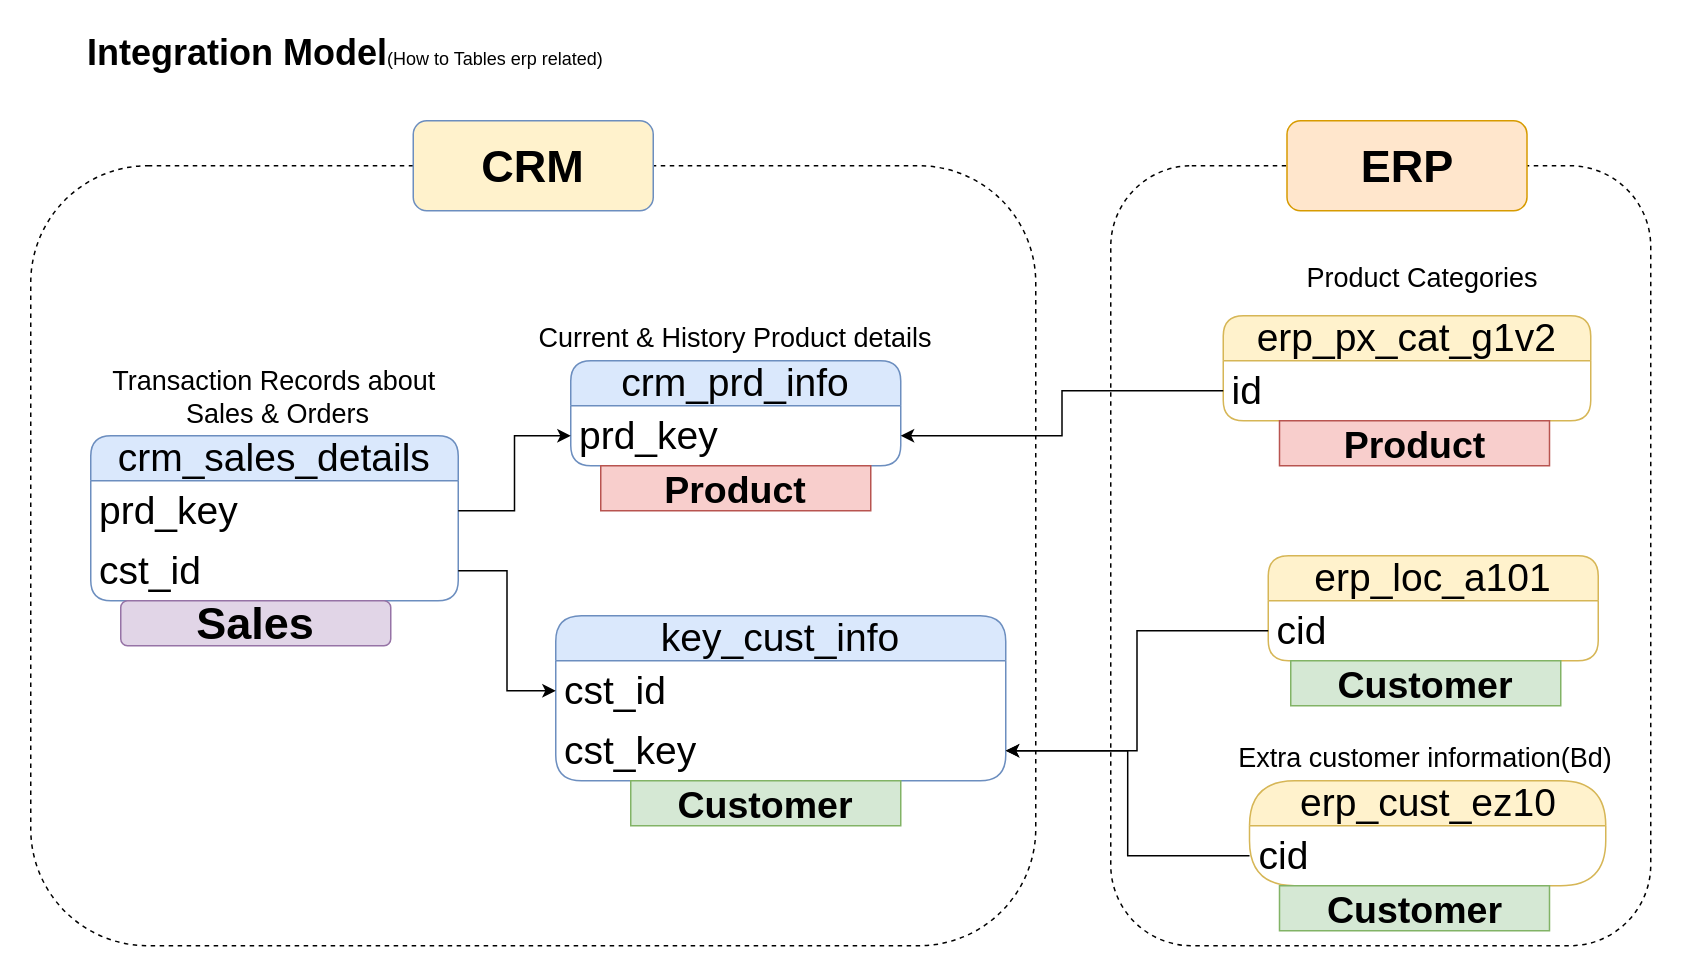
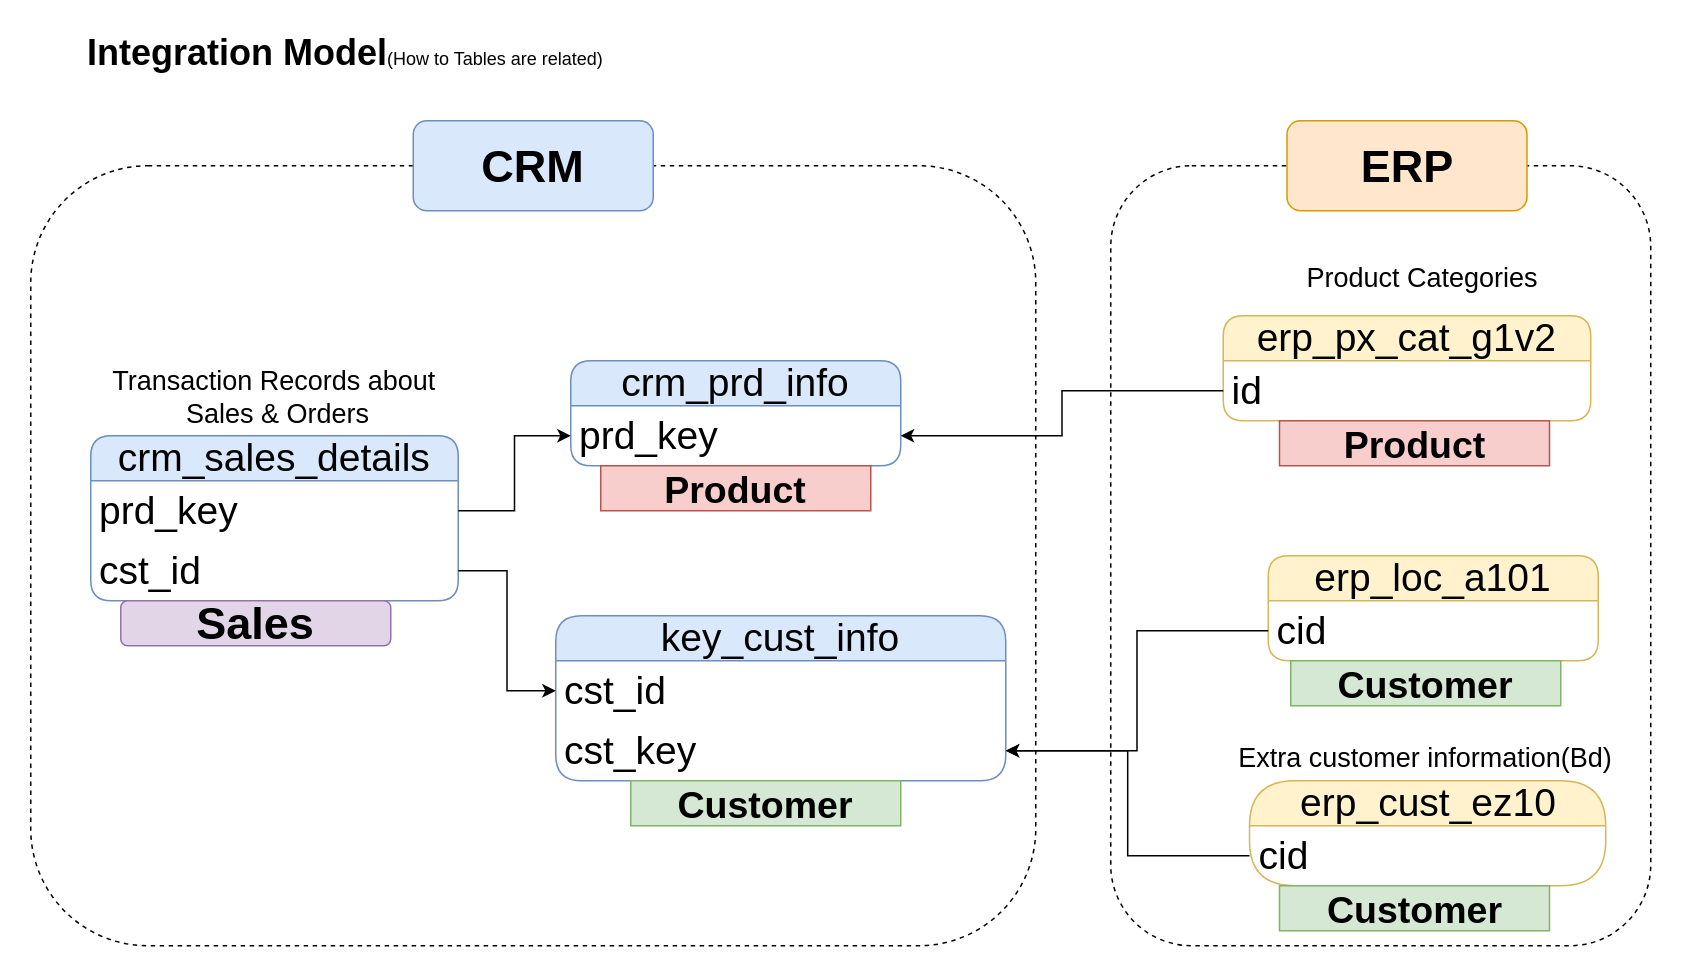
(346, 53) -> (346, 53)
(533, 166) -> (533, 166)
(736, 338) -> none
